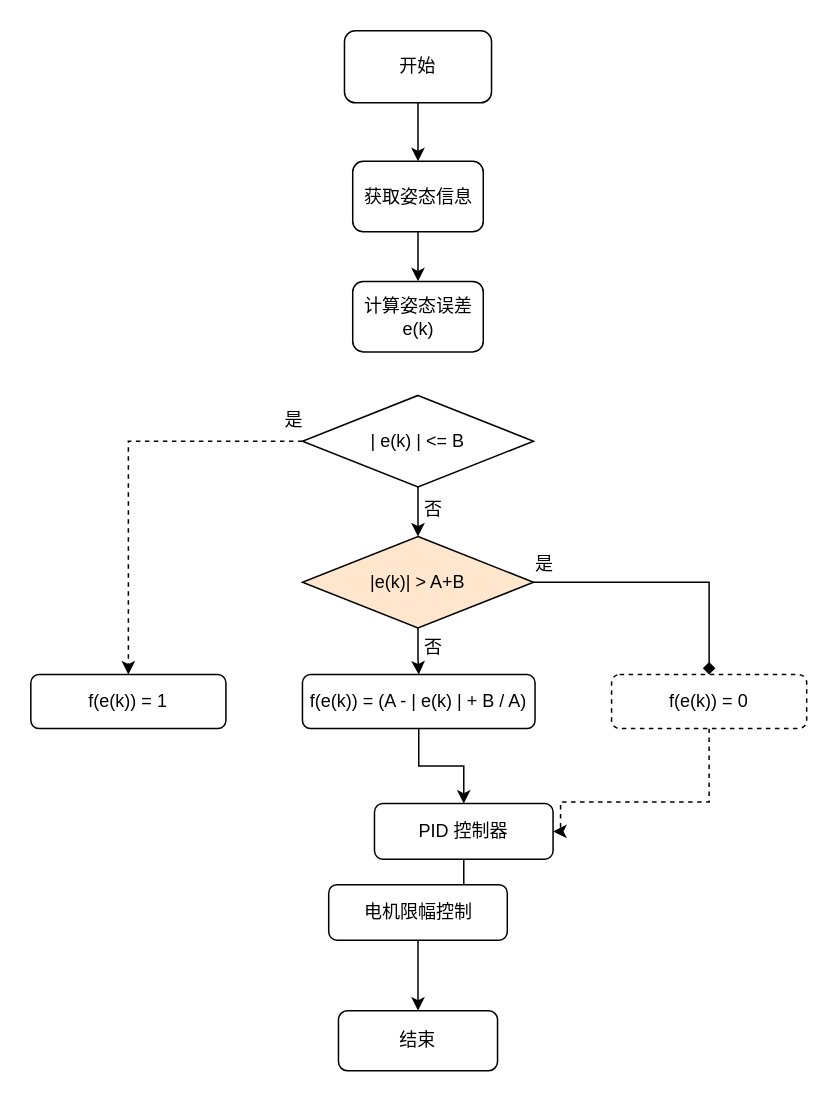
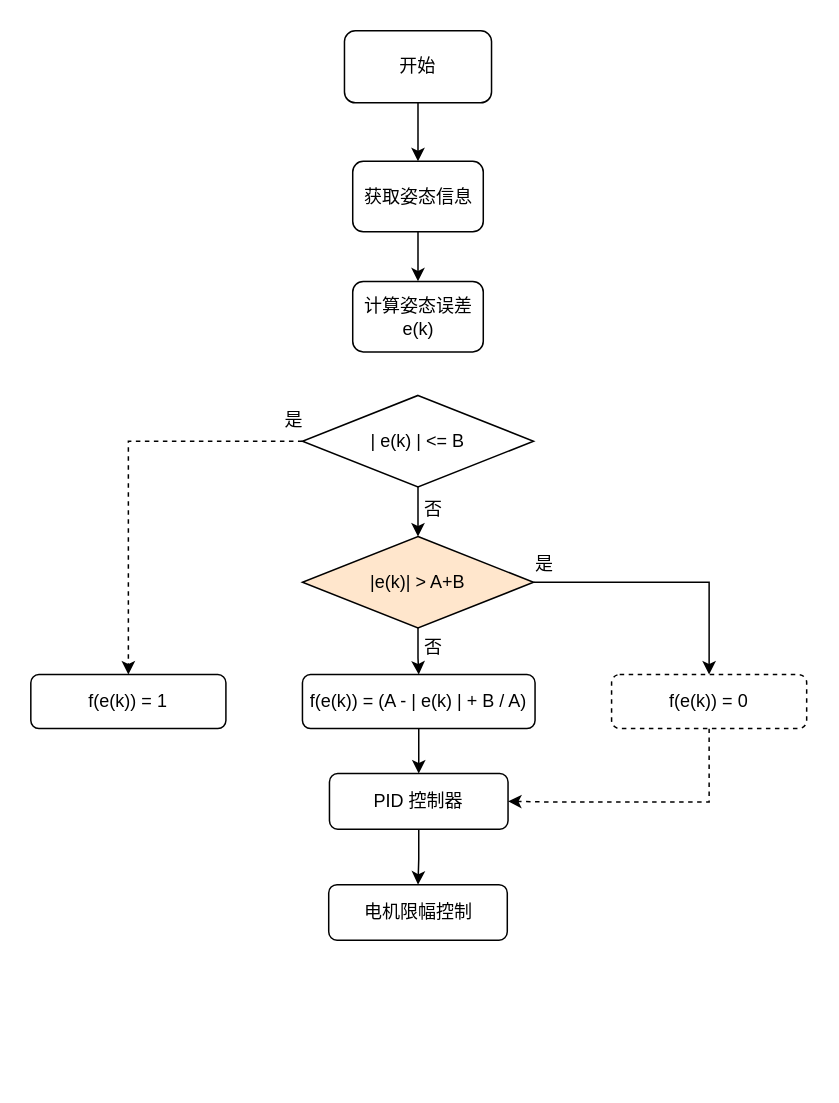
(709, 662) -> (709, 663)
(464, 831) -> (419, 801)
(418, 970) -> none
(418, 1040) -> none
